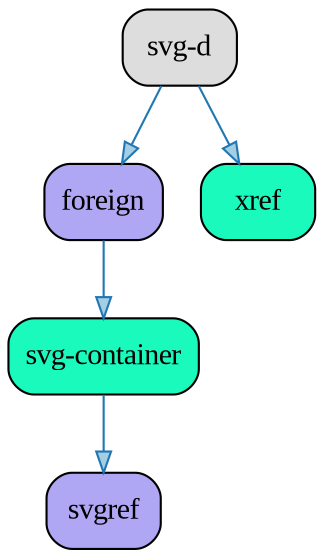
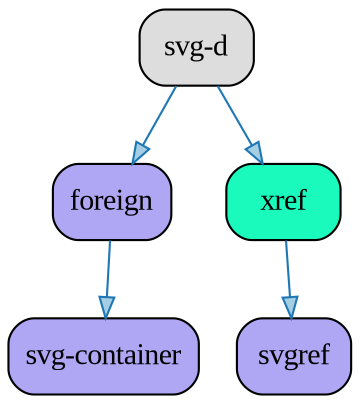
(104, 356) -> (104, 356)
(104, 423) -> (288, 269)
